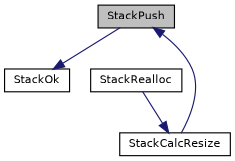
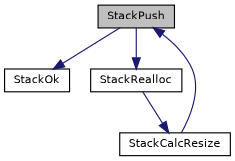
none -> (136, 43)
